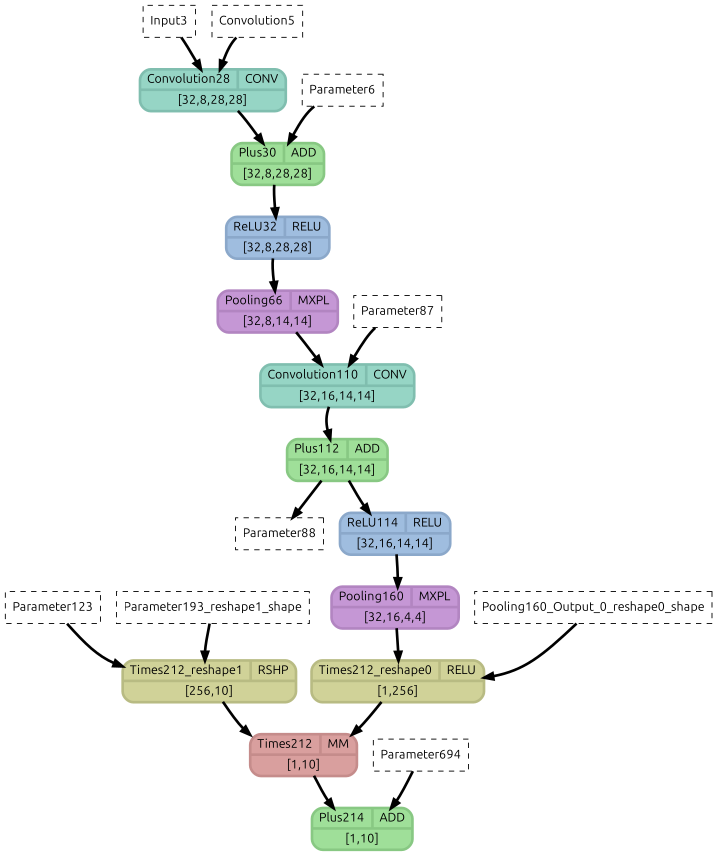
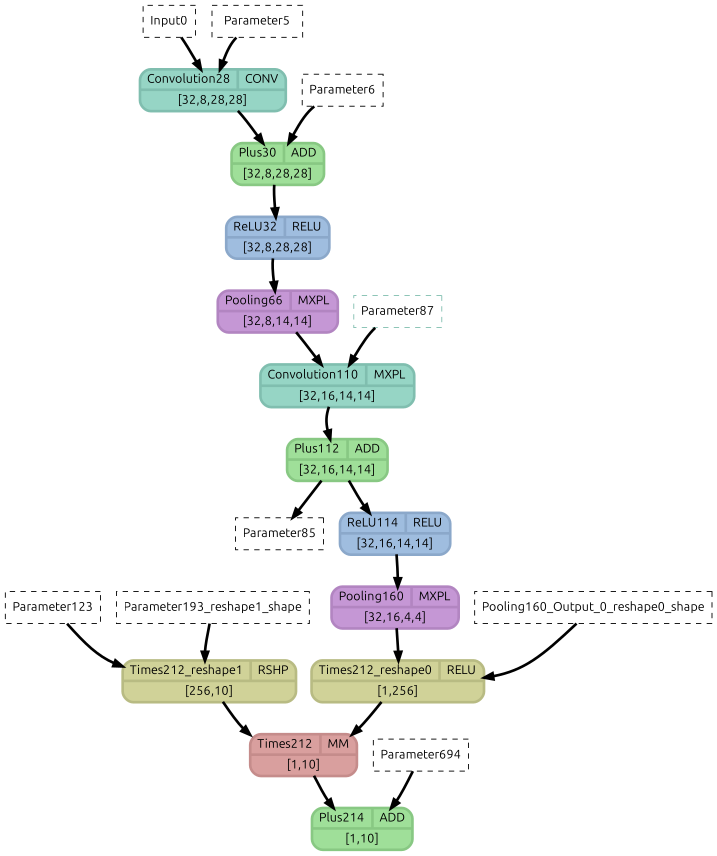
(169, 21) -> (169, 21)
(257, 21) -> (257, 21)
(398, 312) -> (398, 312)
(390, 375) -> (390, 375)
(280, 534) -> (280, 534)
